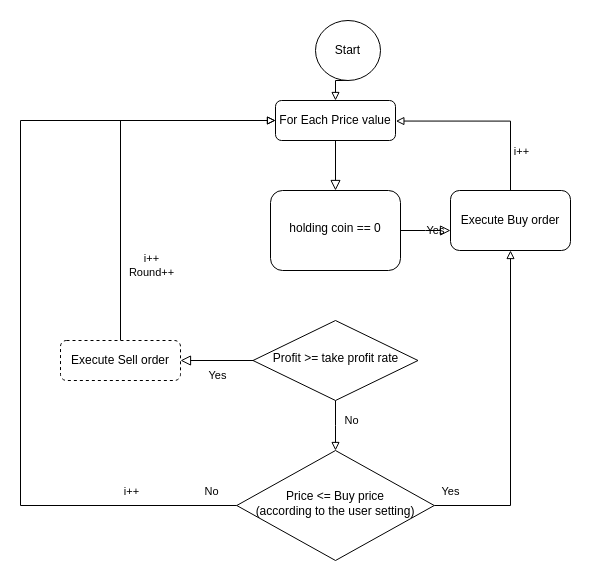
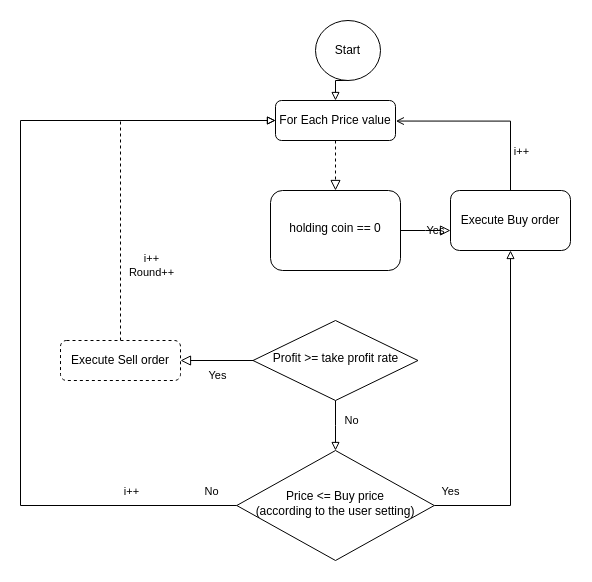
(405, 121) -> (402, 121)
(336, 160) -> (336, 160)
(121, 231) -> (121, 231)
